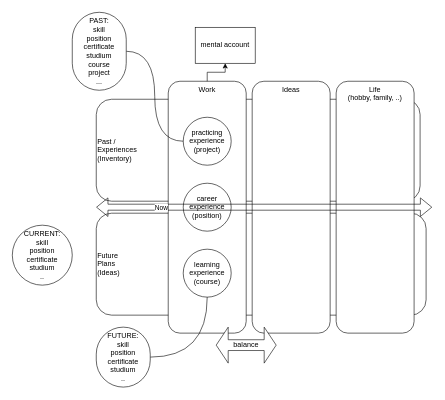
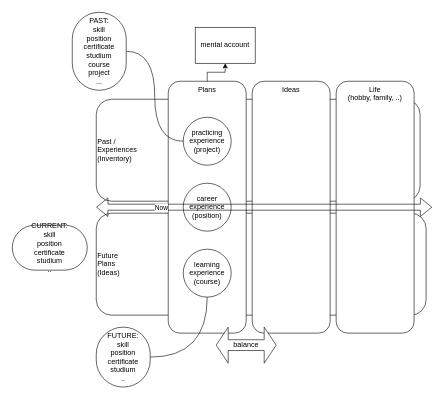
(207, 90) -> (207, 90)
(42, 255) -> (50, 248)
